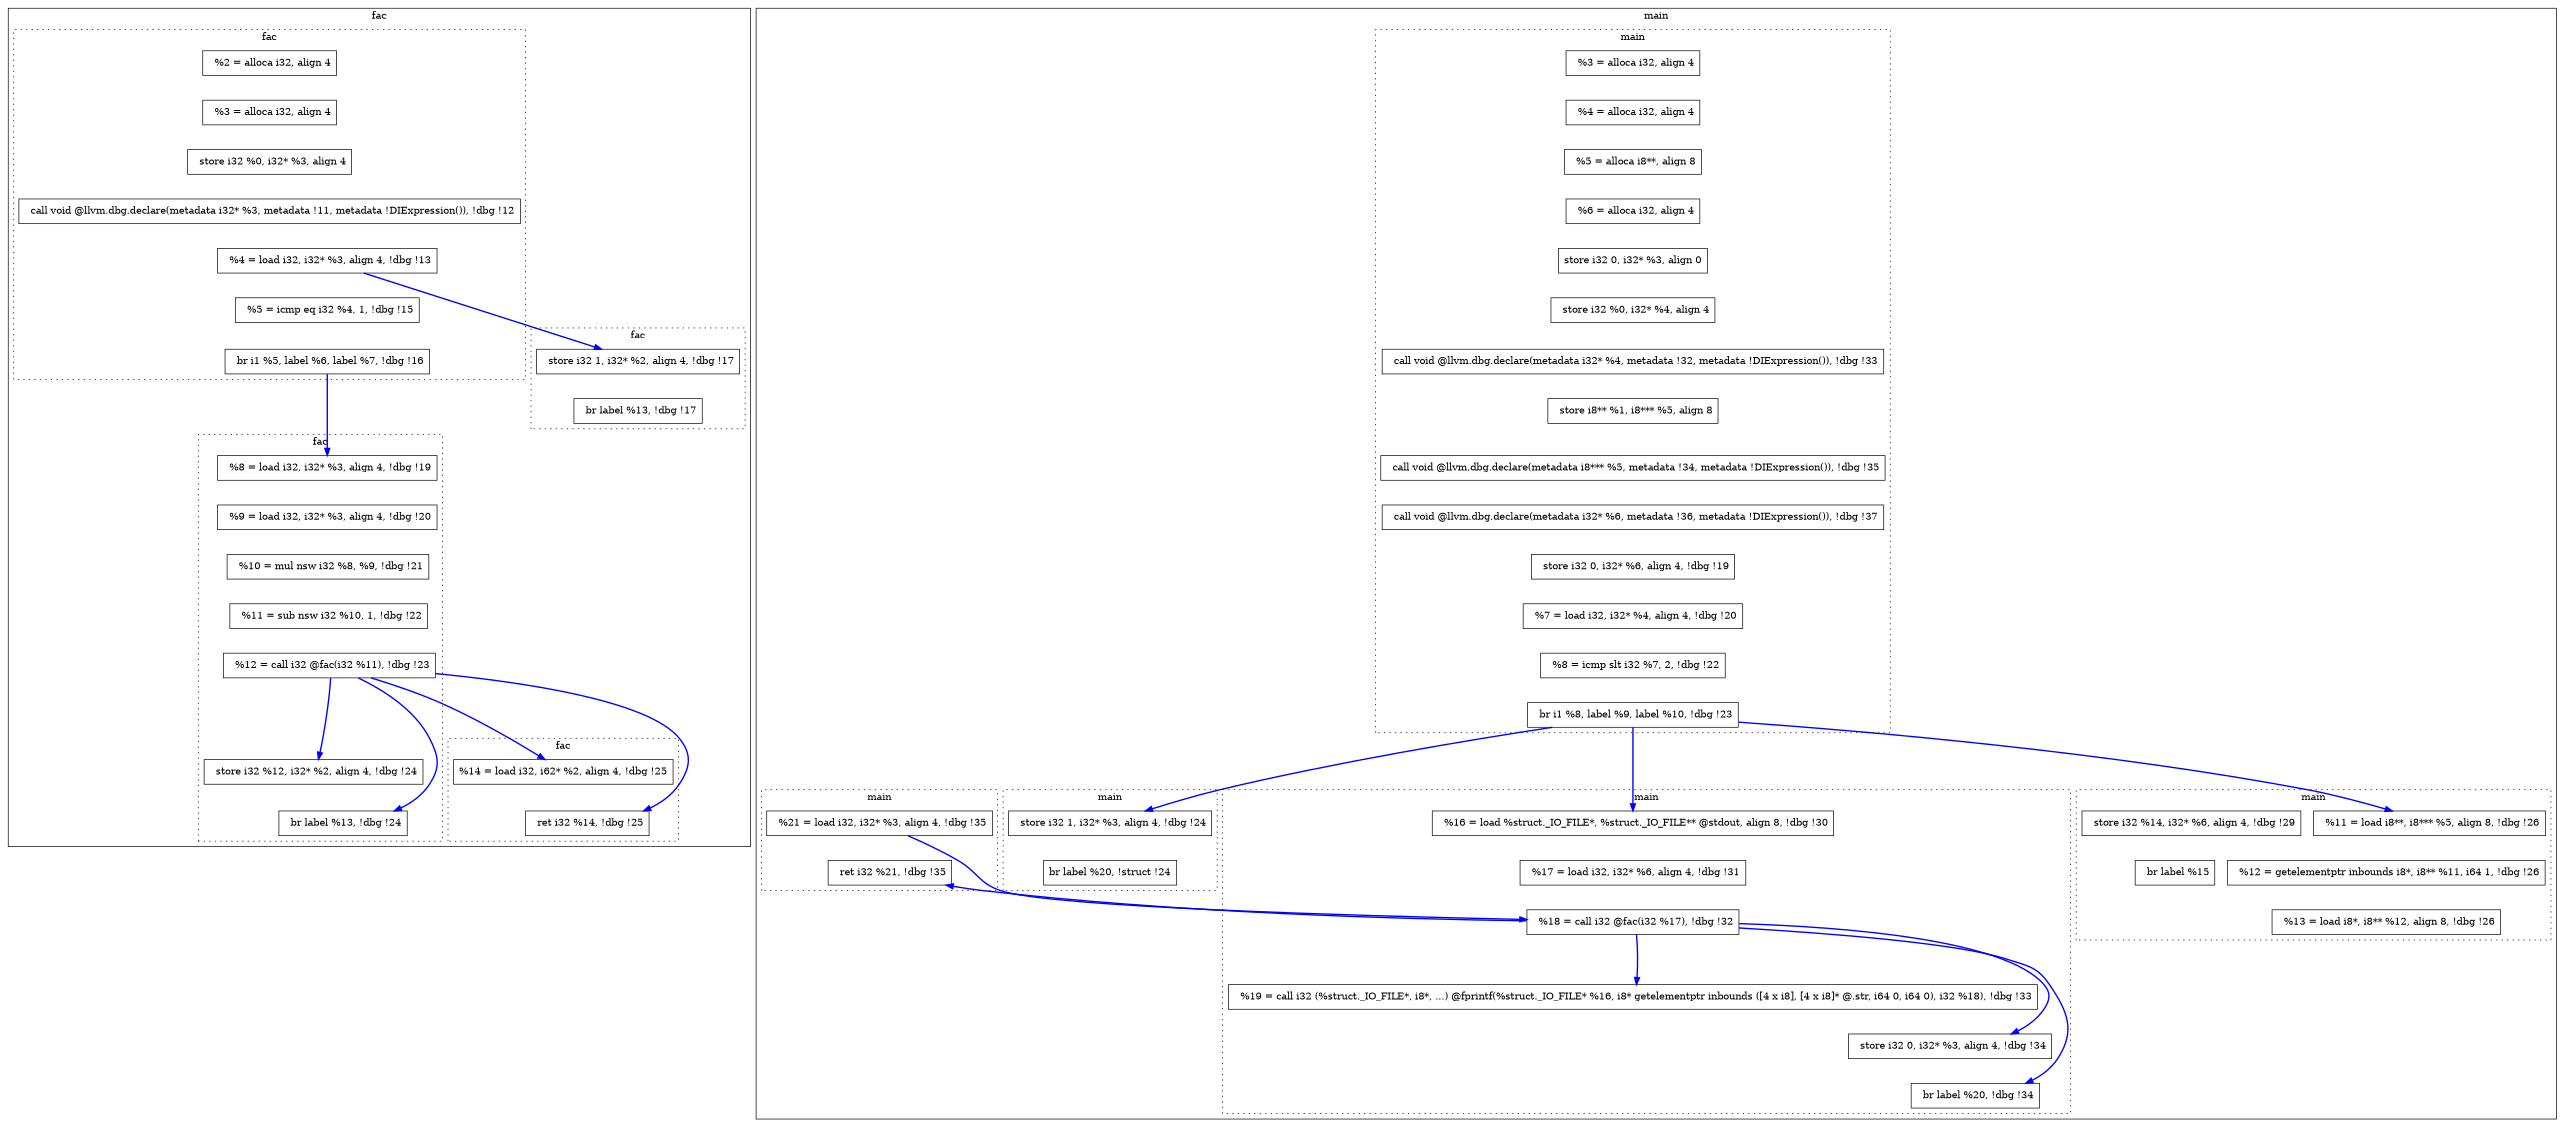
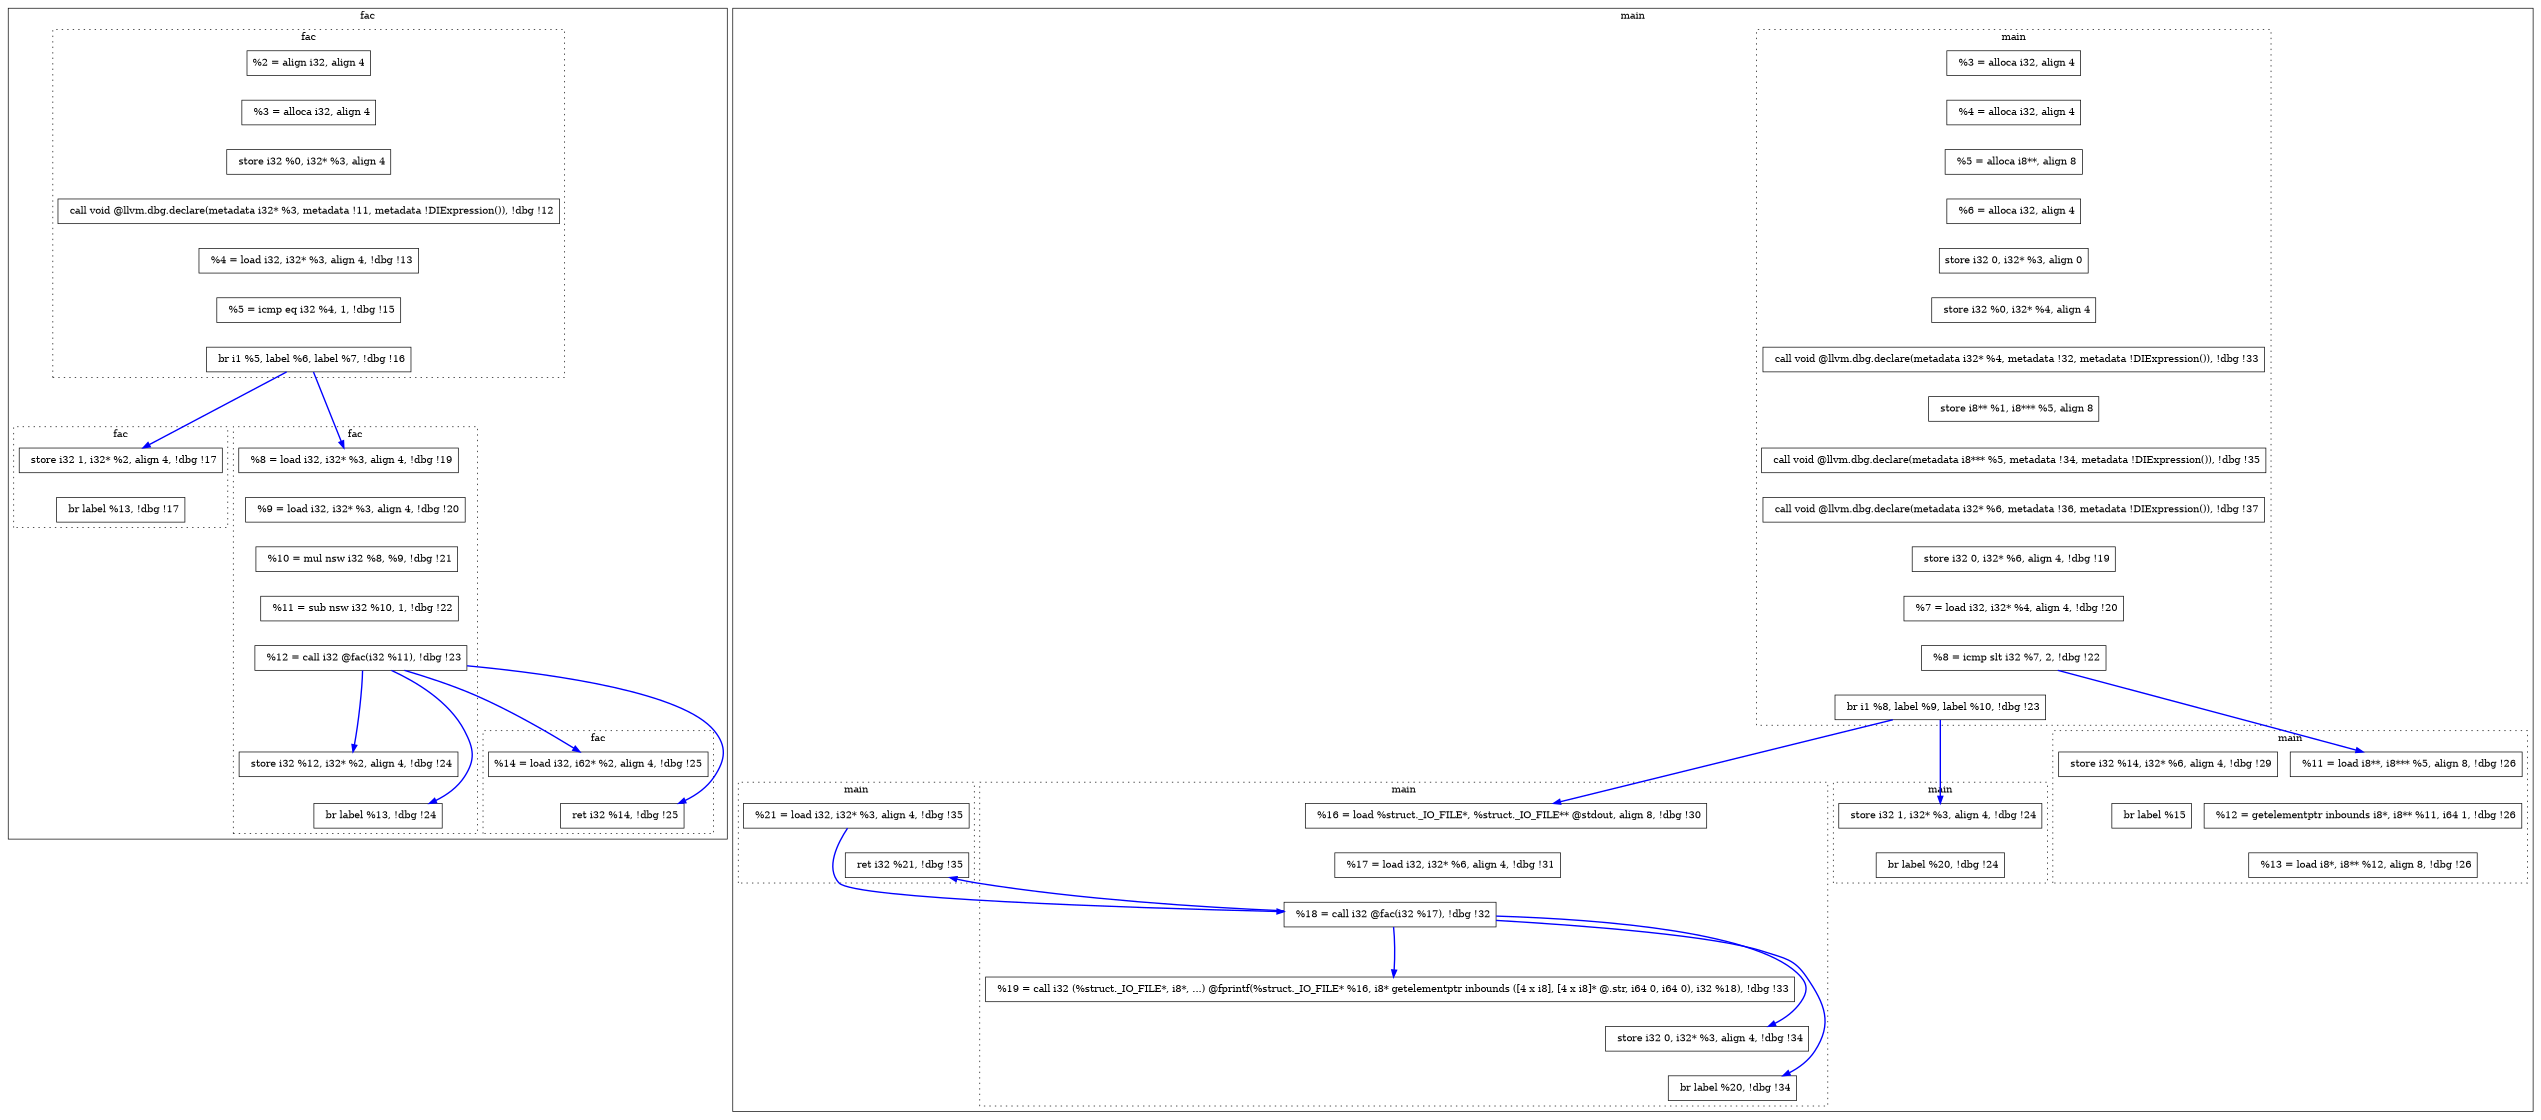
(270, 63) -> (309, 63)
(479, 310) -> (218, 408)
(2064, 753) -> (2207, 710)
(1110, 873) -> (1940, 865)
